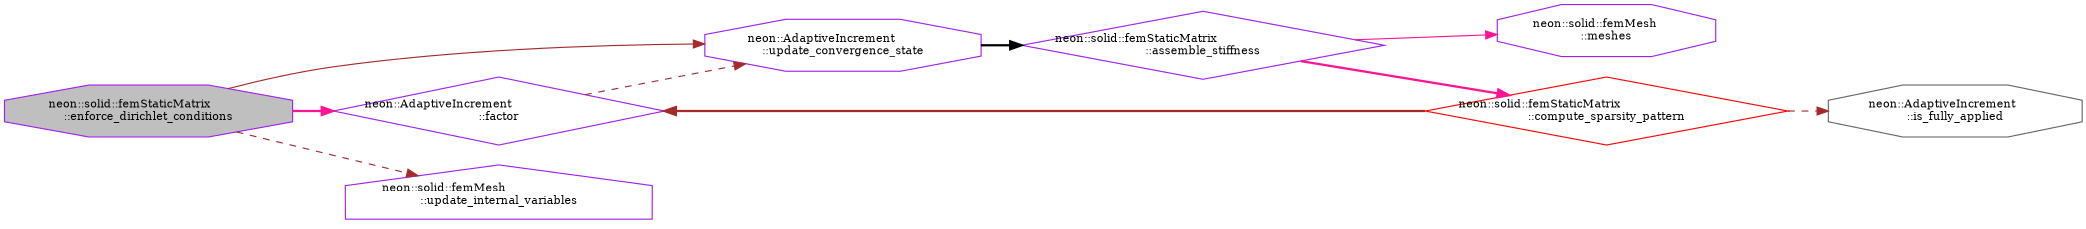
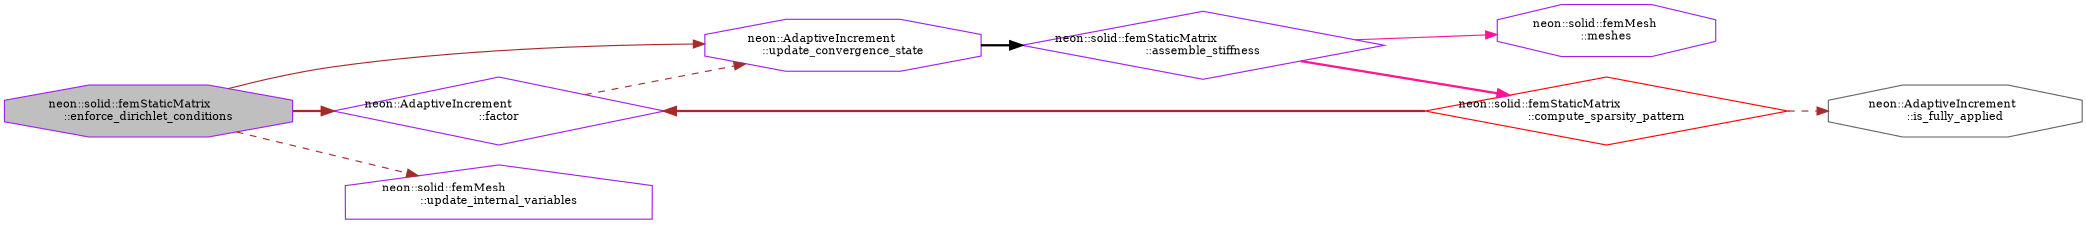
(307, 111) -> (307, 111)
